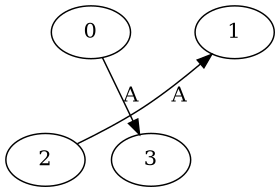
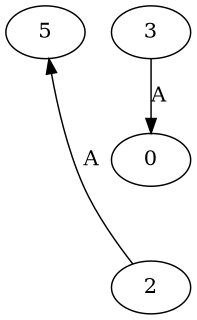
(235, 32) -> (45, 32)
(118, 89) -> (151, 89)
